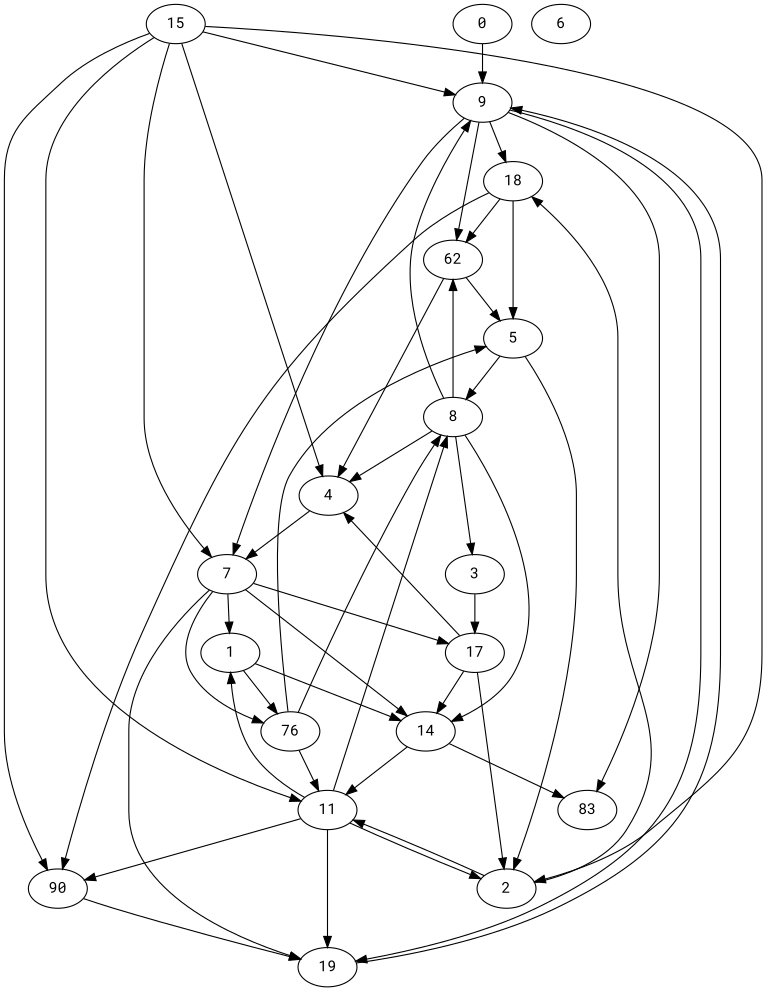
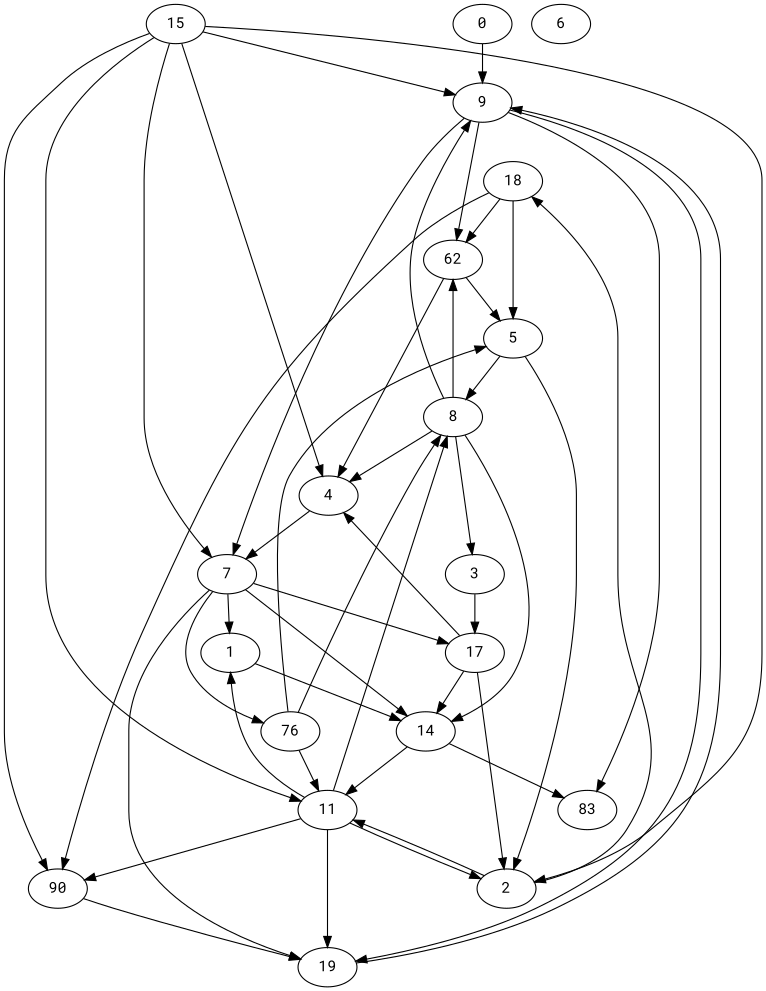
(496, 137) -> none
(257, 688) -> none
